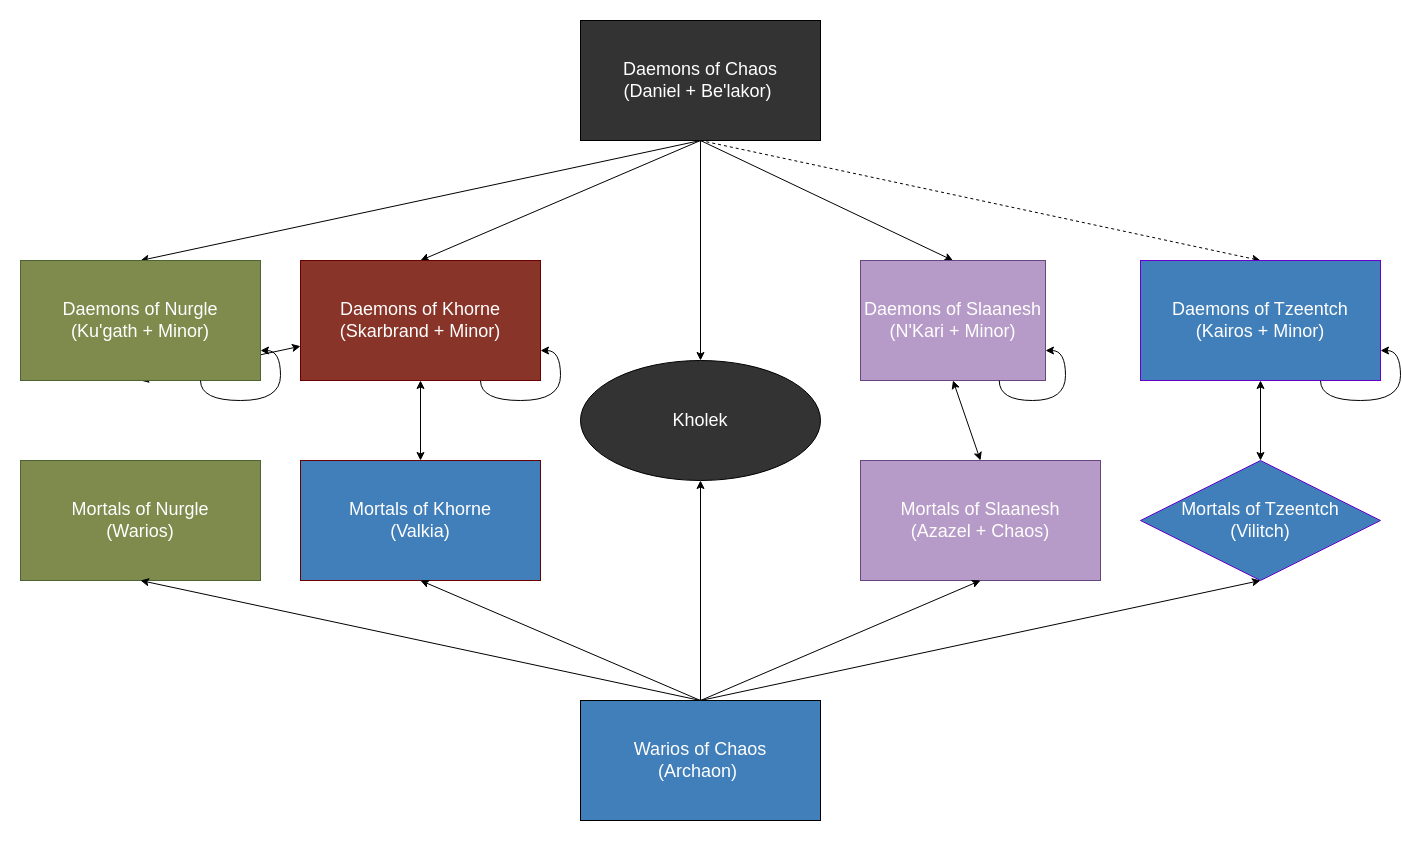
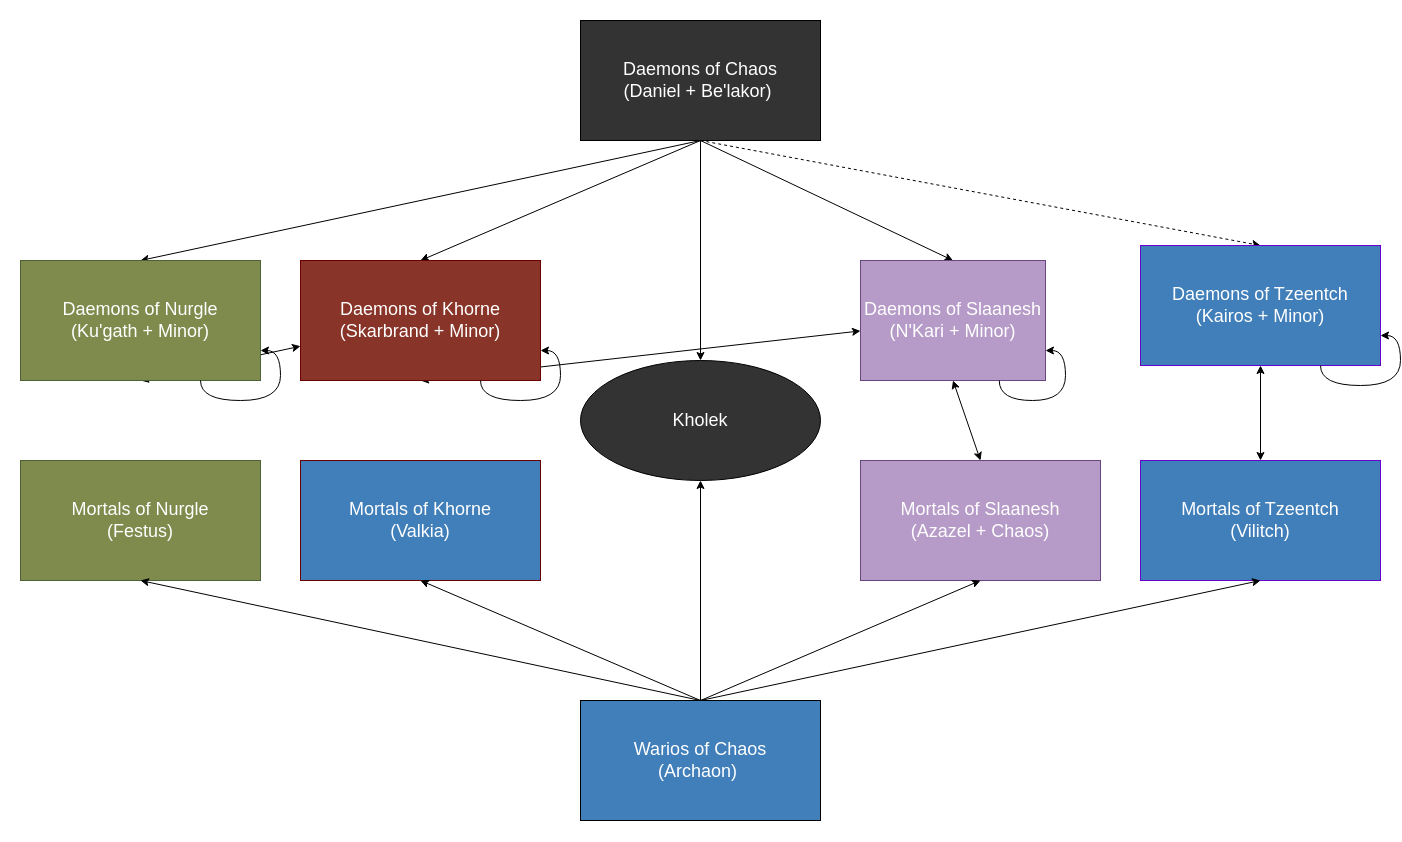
(1261, 321) -> (1261, 306)
(421, 420) -> (696, 349)
(141, 521) -> (141, 521)
(1261, 521) -> (1261, 521)
